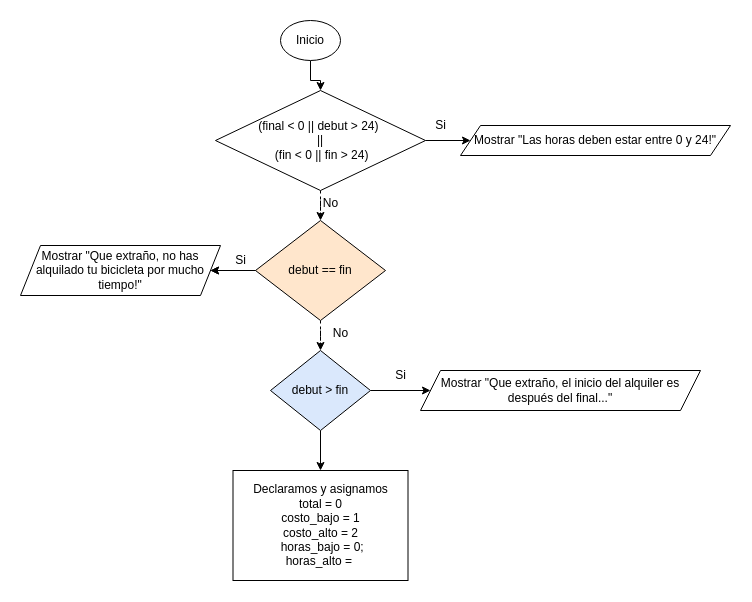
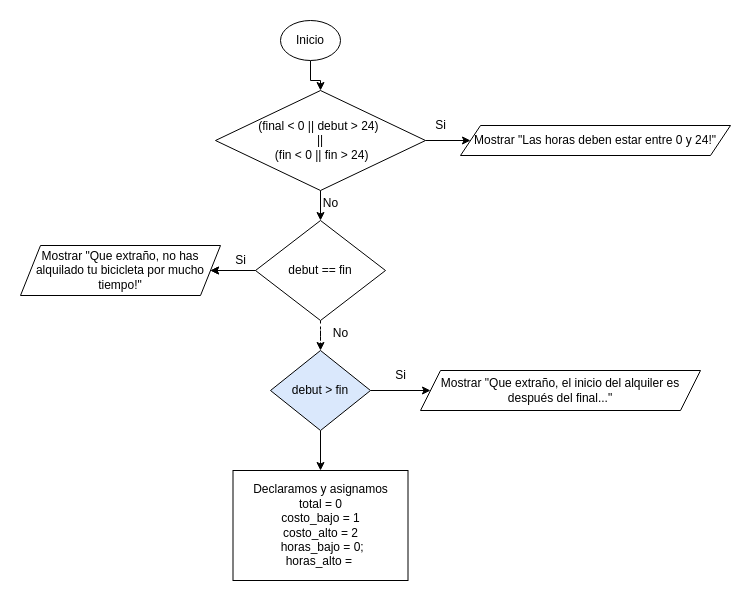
(321, 210) -> (321, 210)
(321, 271) -> (321, 271)
